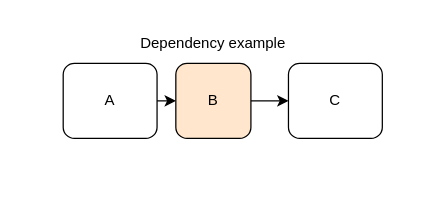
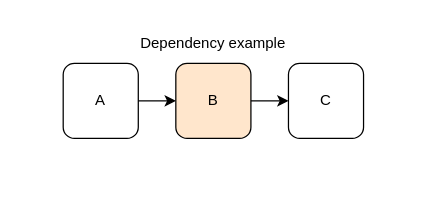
(110, 101) -> (101, 101)
(335, 101) -> (326, 101)
